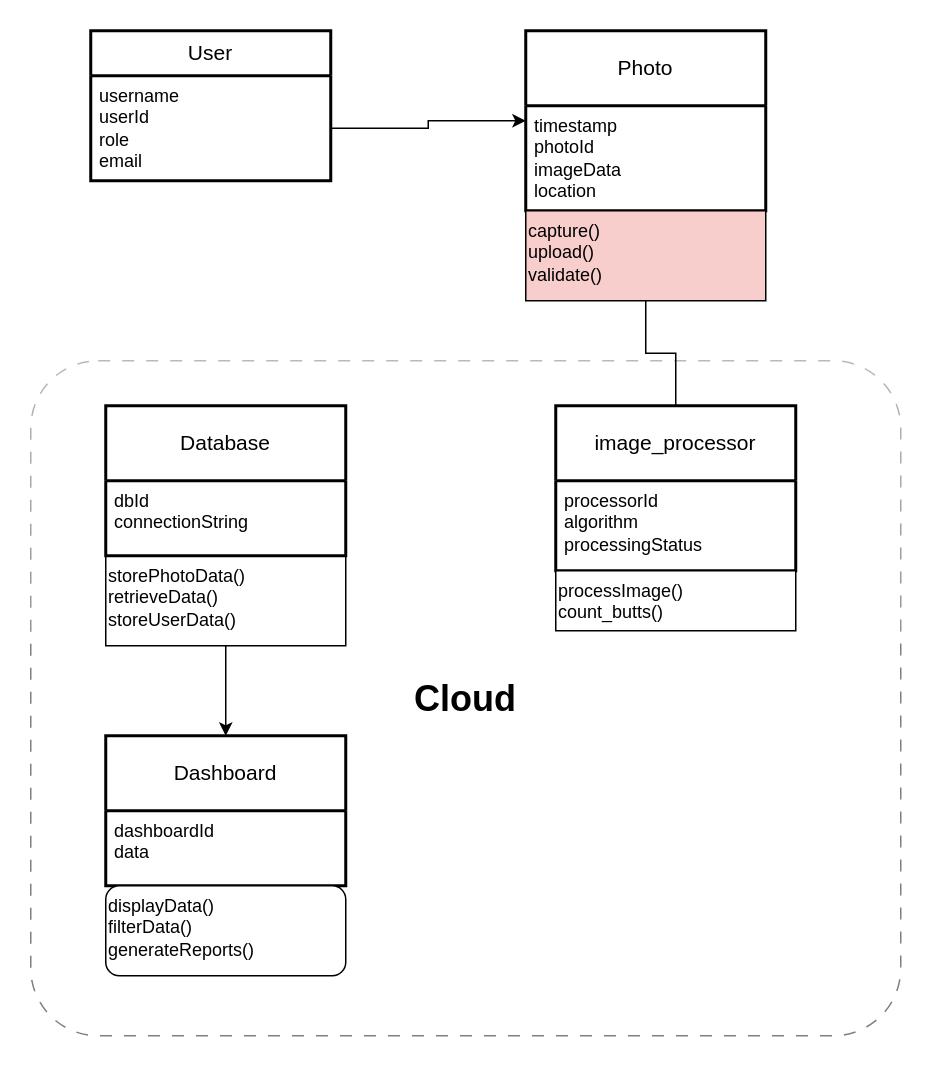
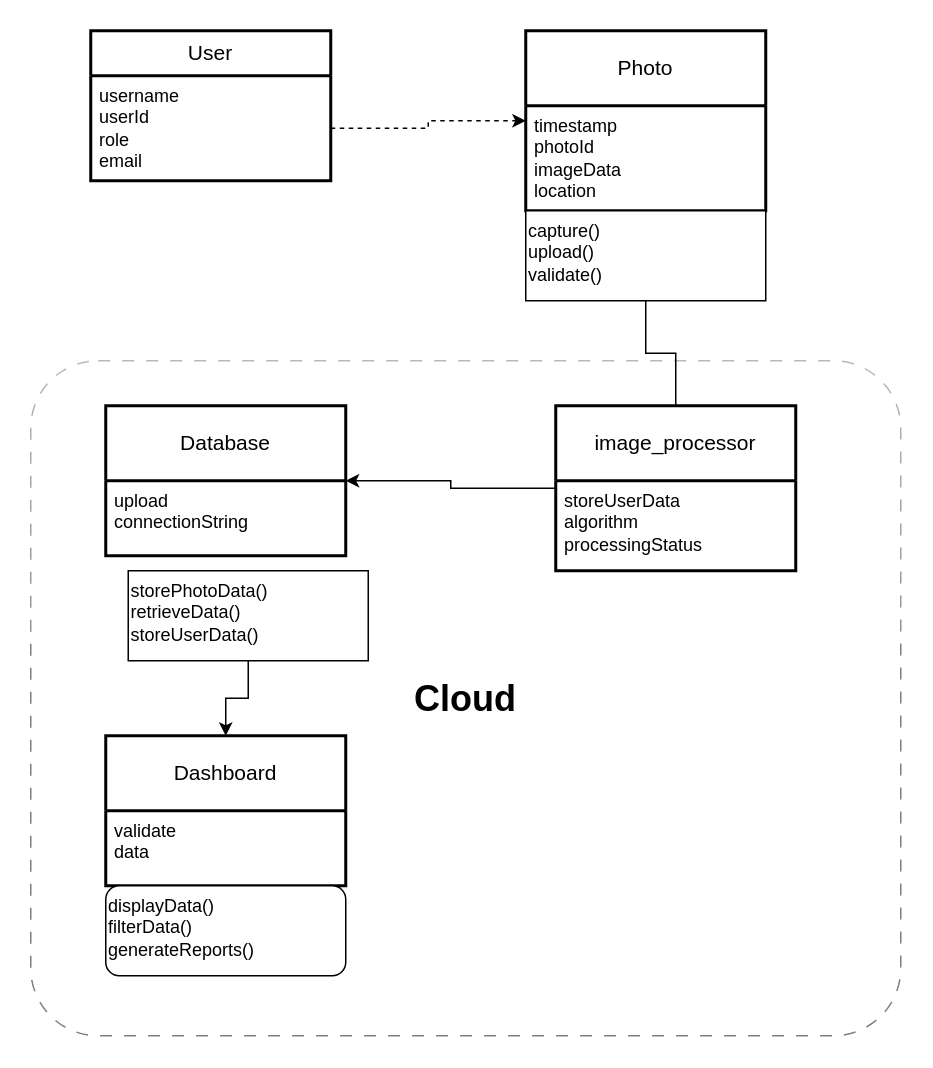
(426, 128) -> (426, 128)
(646, 256) -> (646, 256)
none -> (451, 488)
(191, 513) -> (191, 513)
(643, 524) -> (643, 524)
(226, 601) -> (248, 616)
(676, 601) -> none
(170, 843) -> (150, 843)
